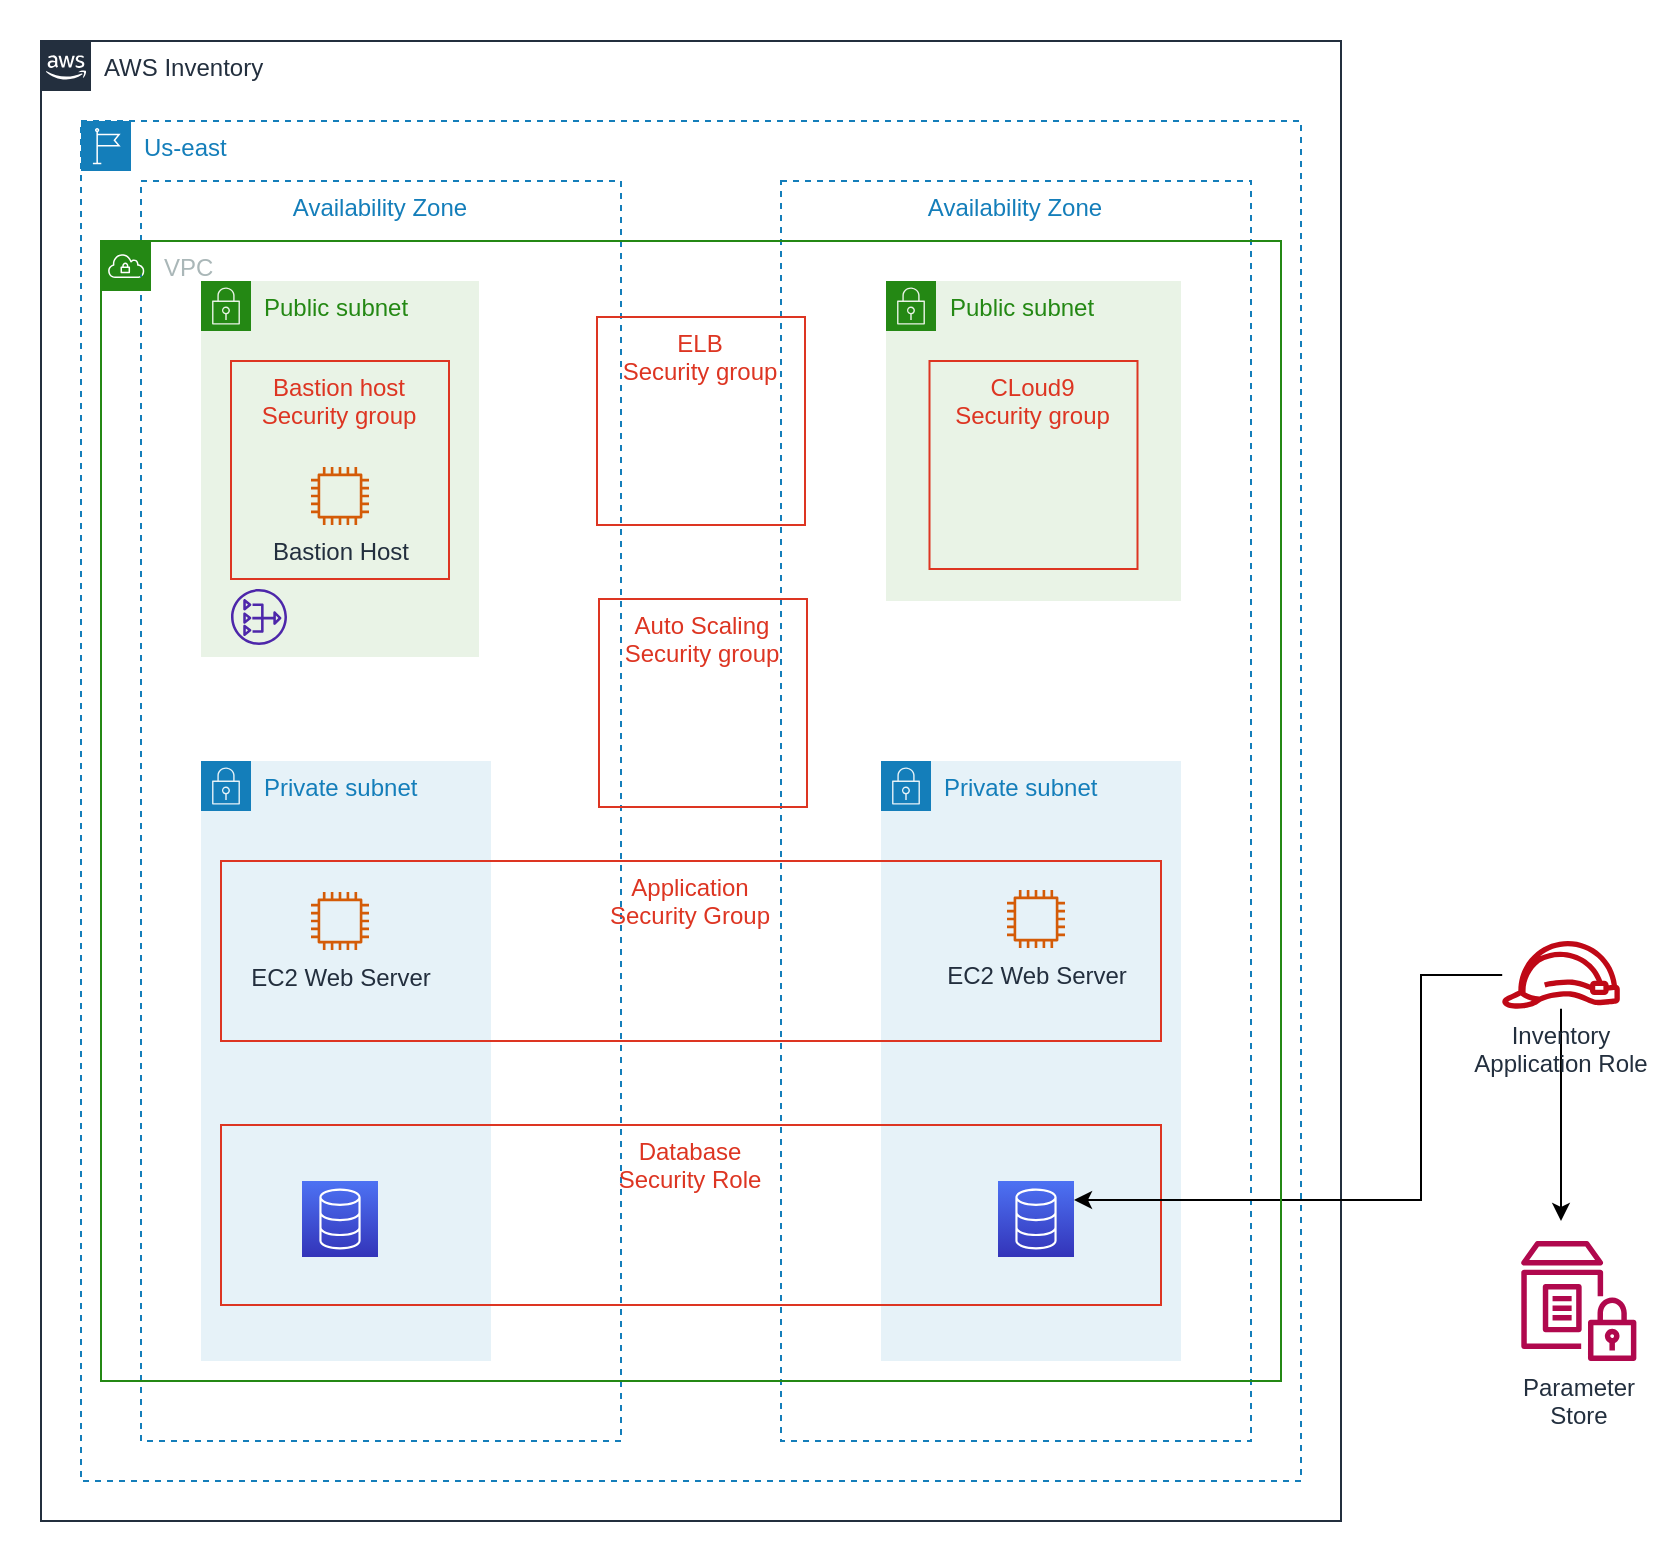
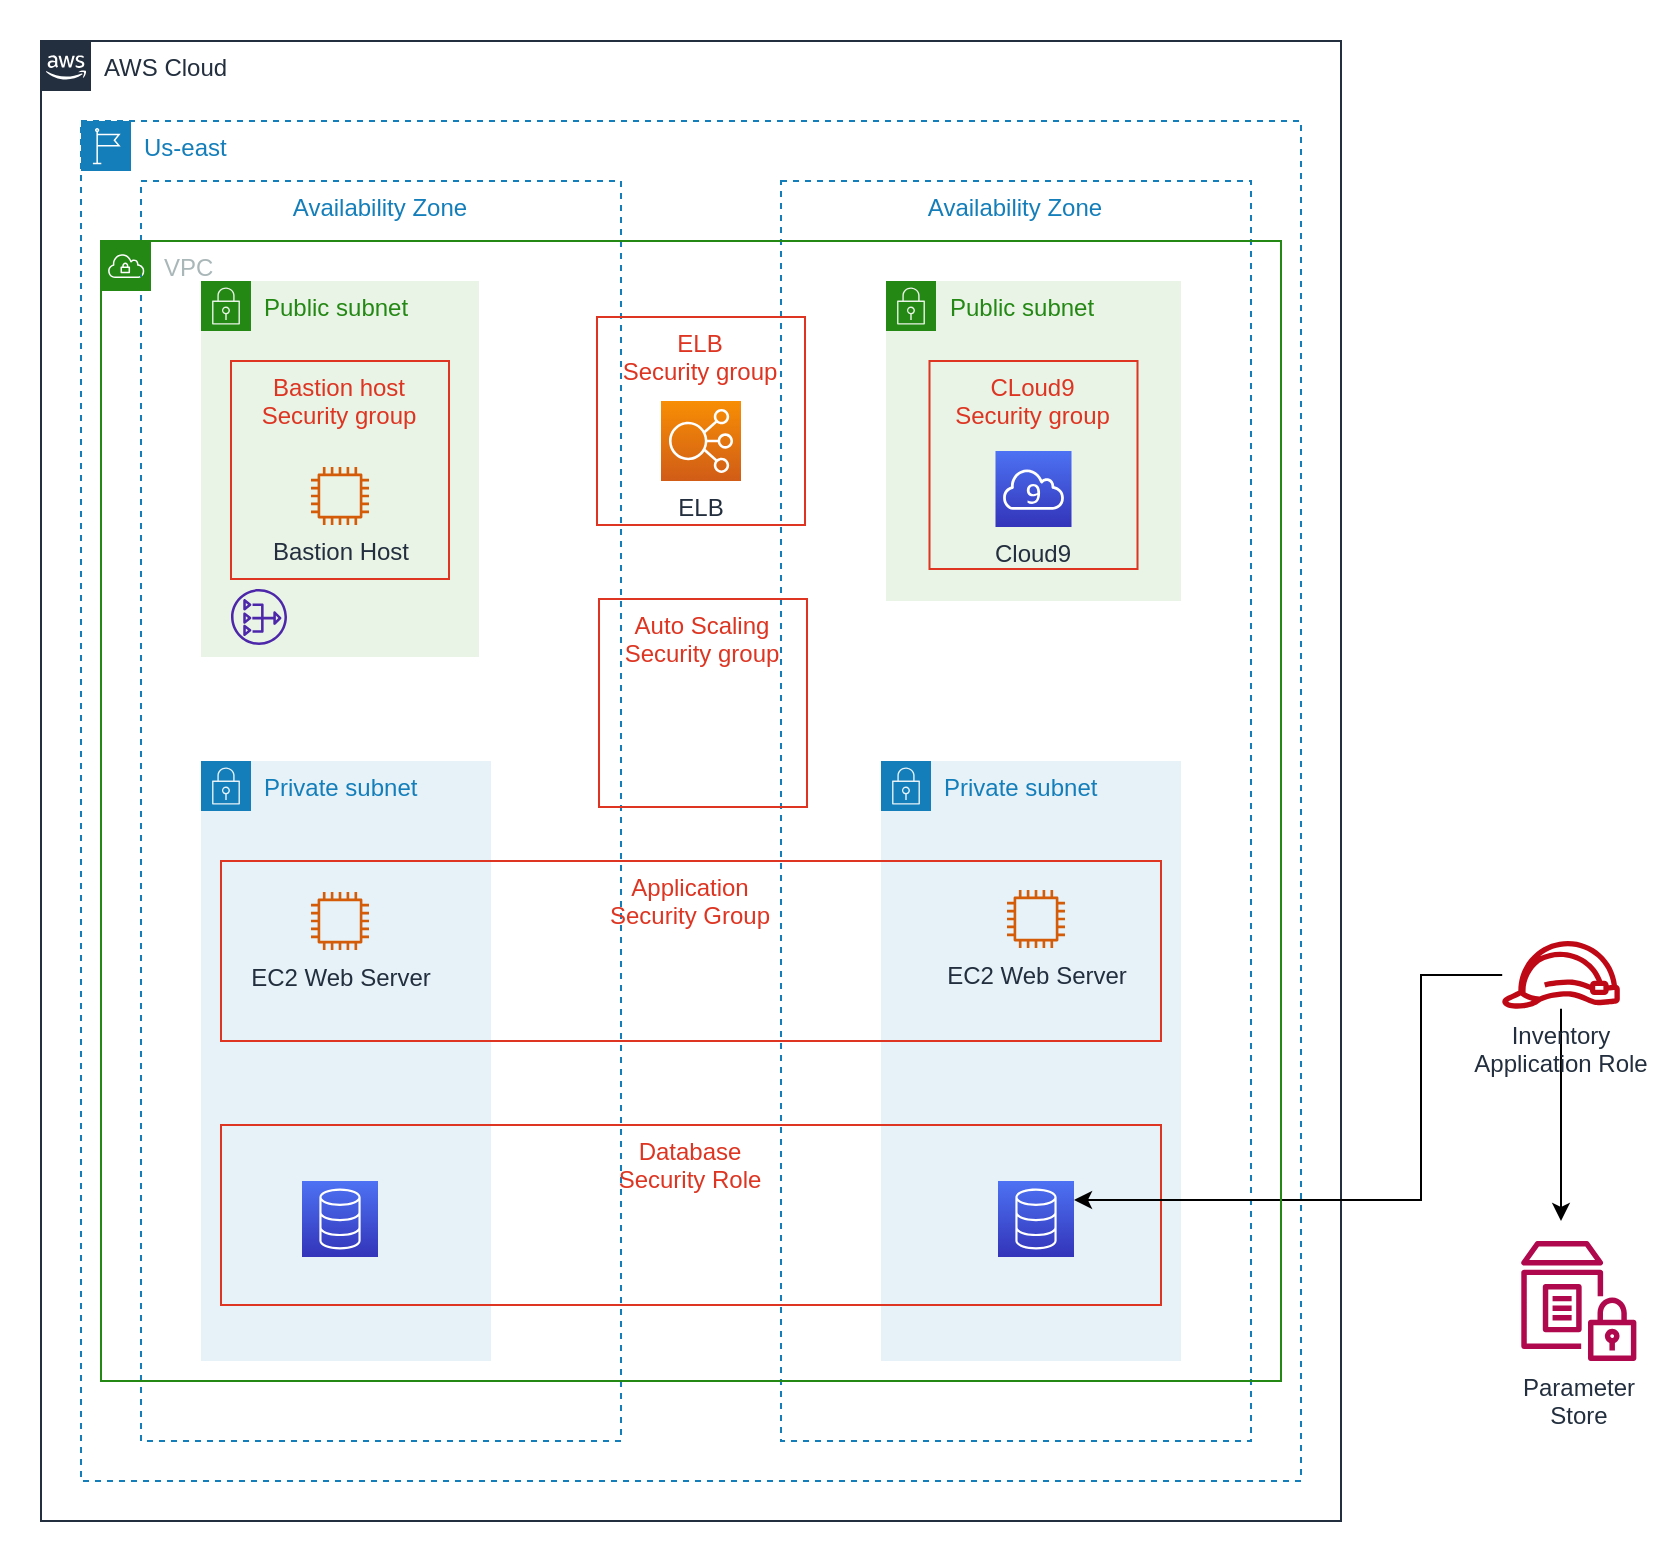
(189, 69) -> (159, 69)
none -> (701, 441)
none -> (1034, 489)
